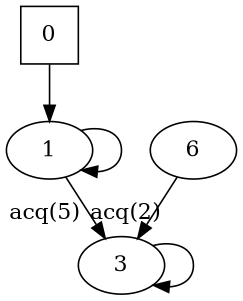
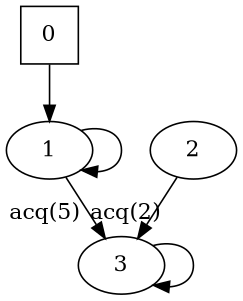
(193, 150) -> (193, 150)
